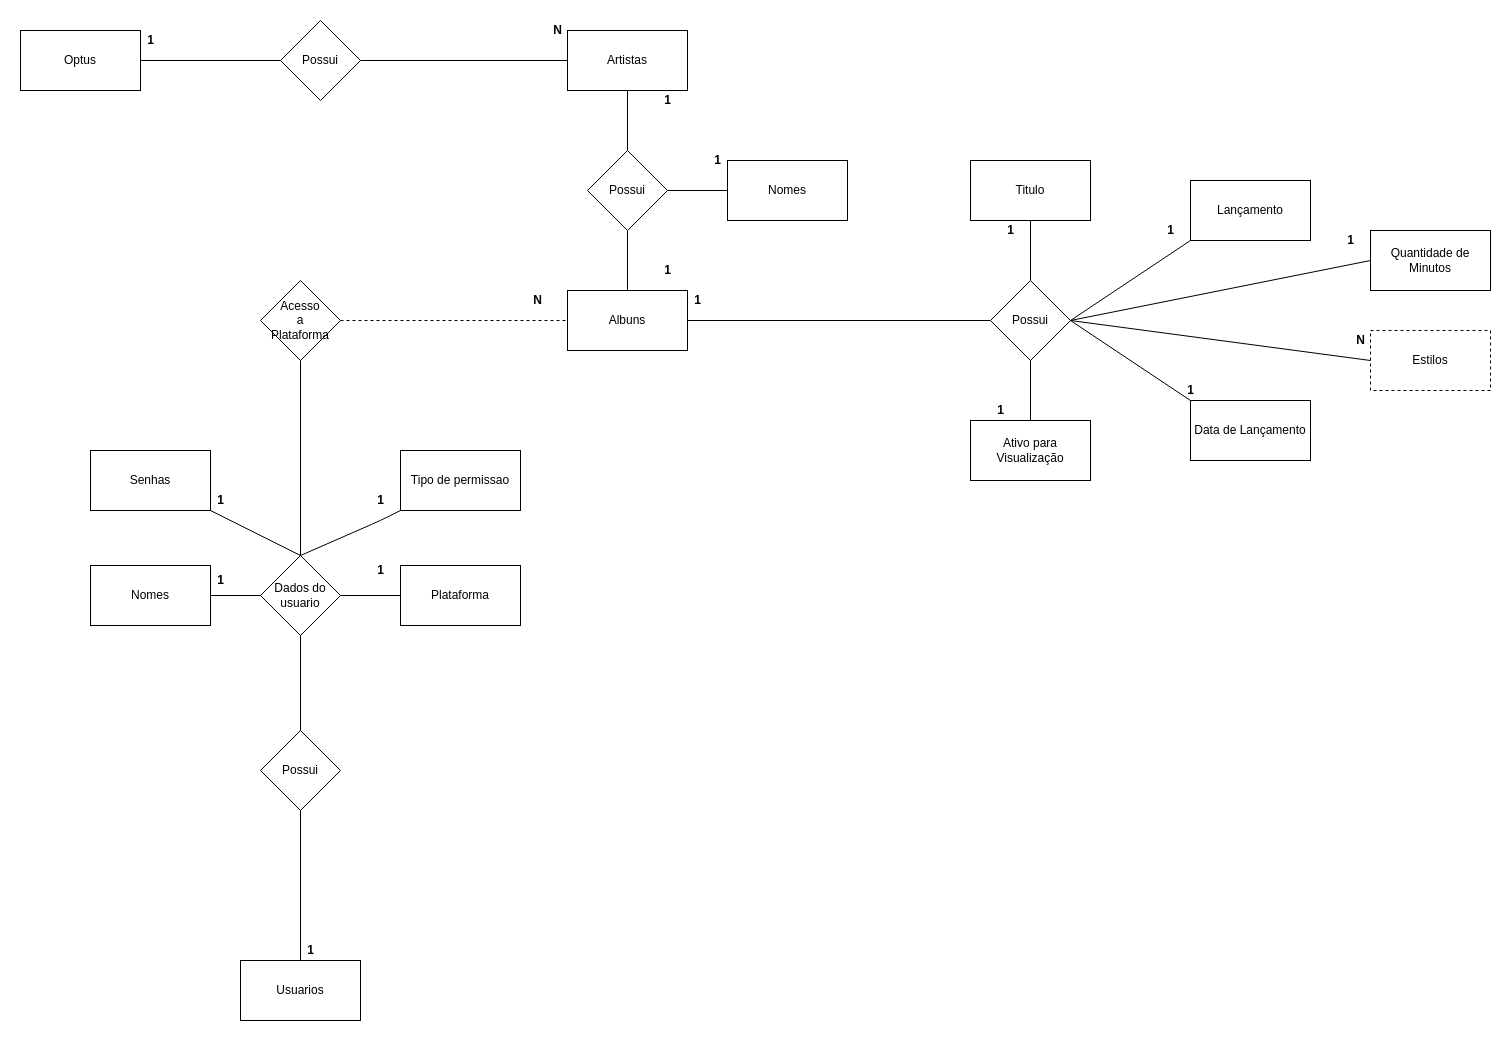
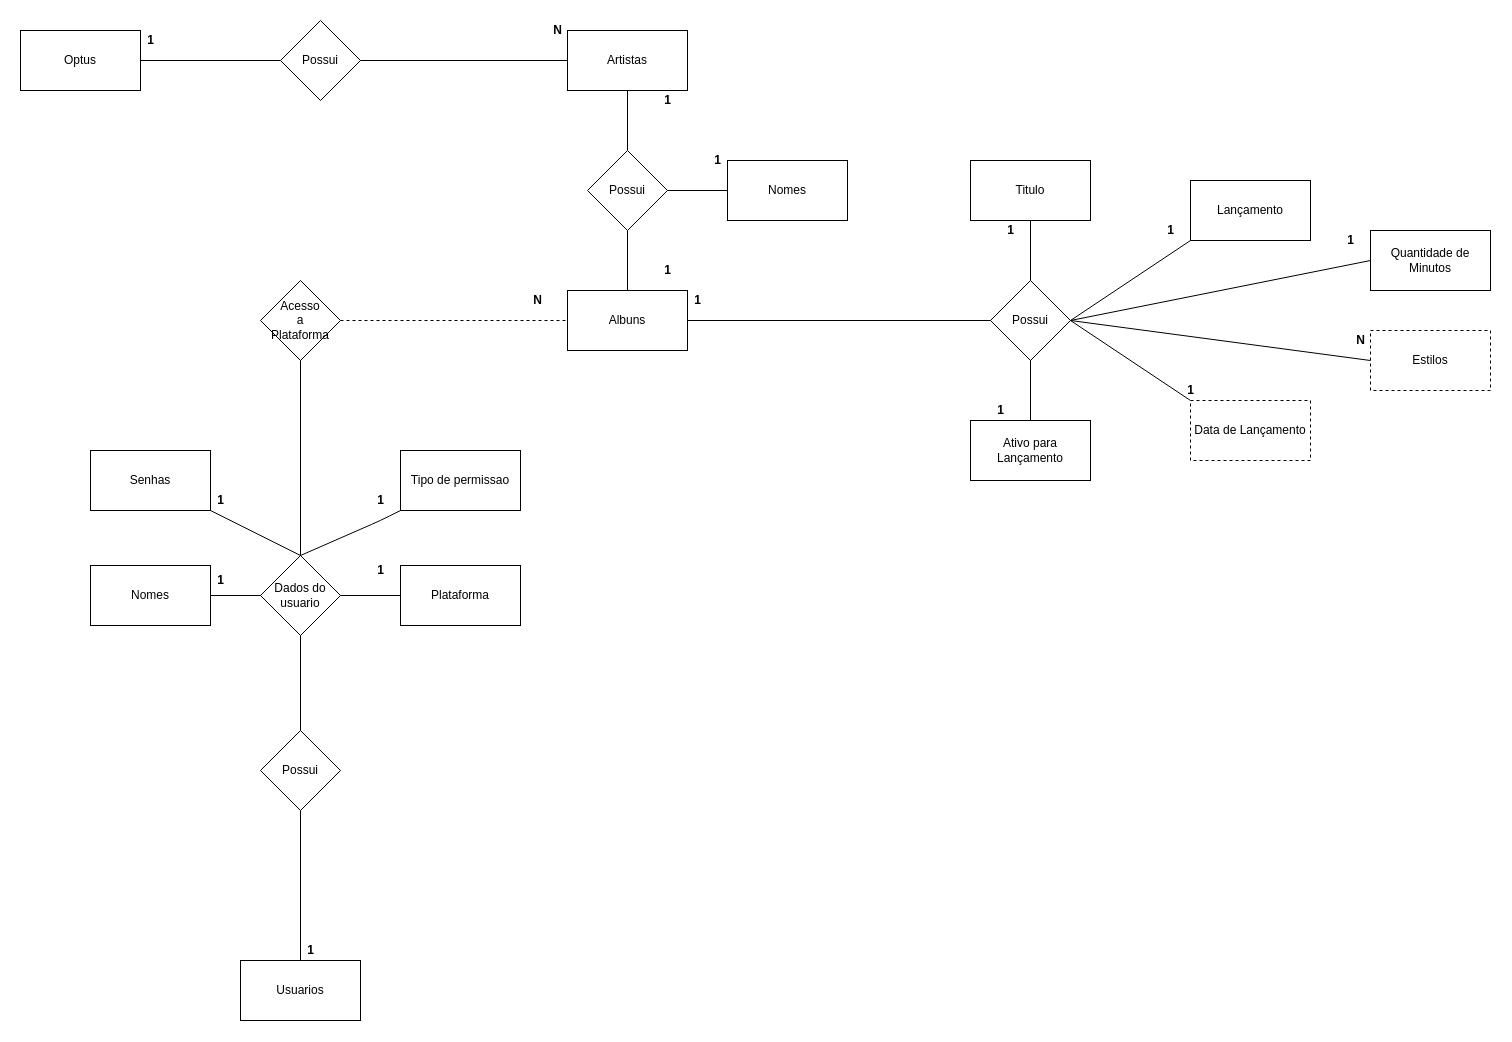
(1251, 431) -> (1251, 431)
(1031, 451) -> (1031, 451)
